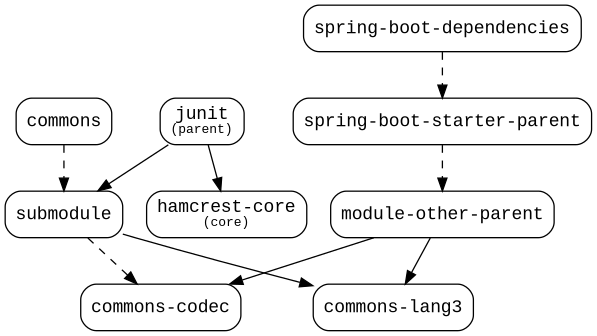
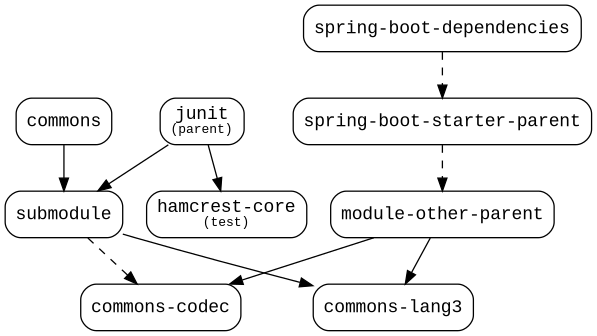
(64, 162) -> (64, 162)
(227, 222) -> (227, 222)
